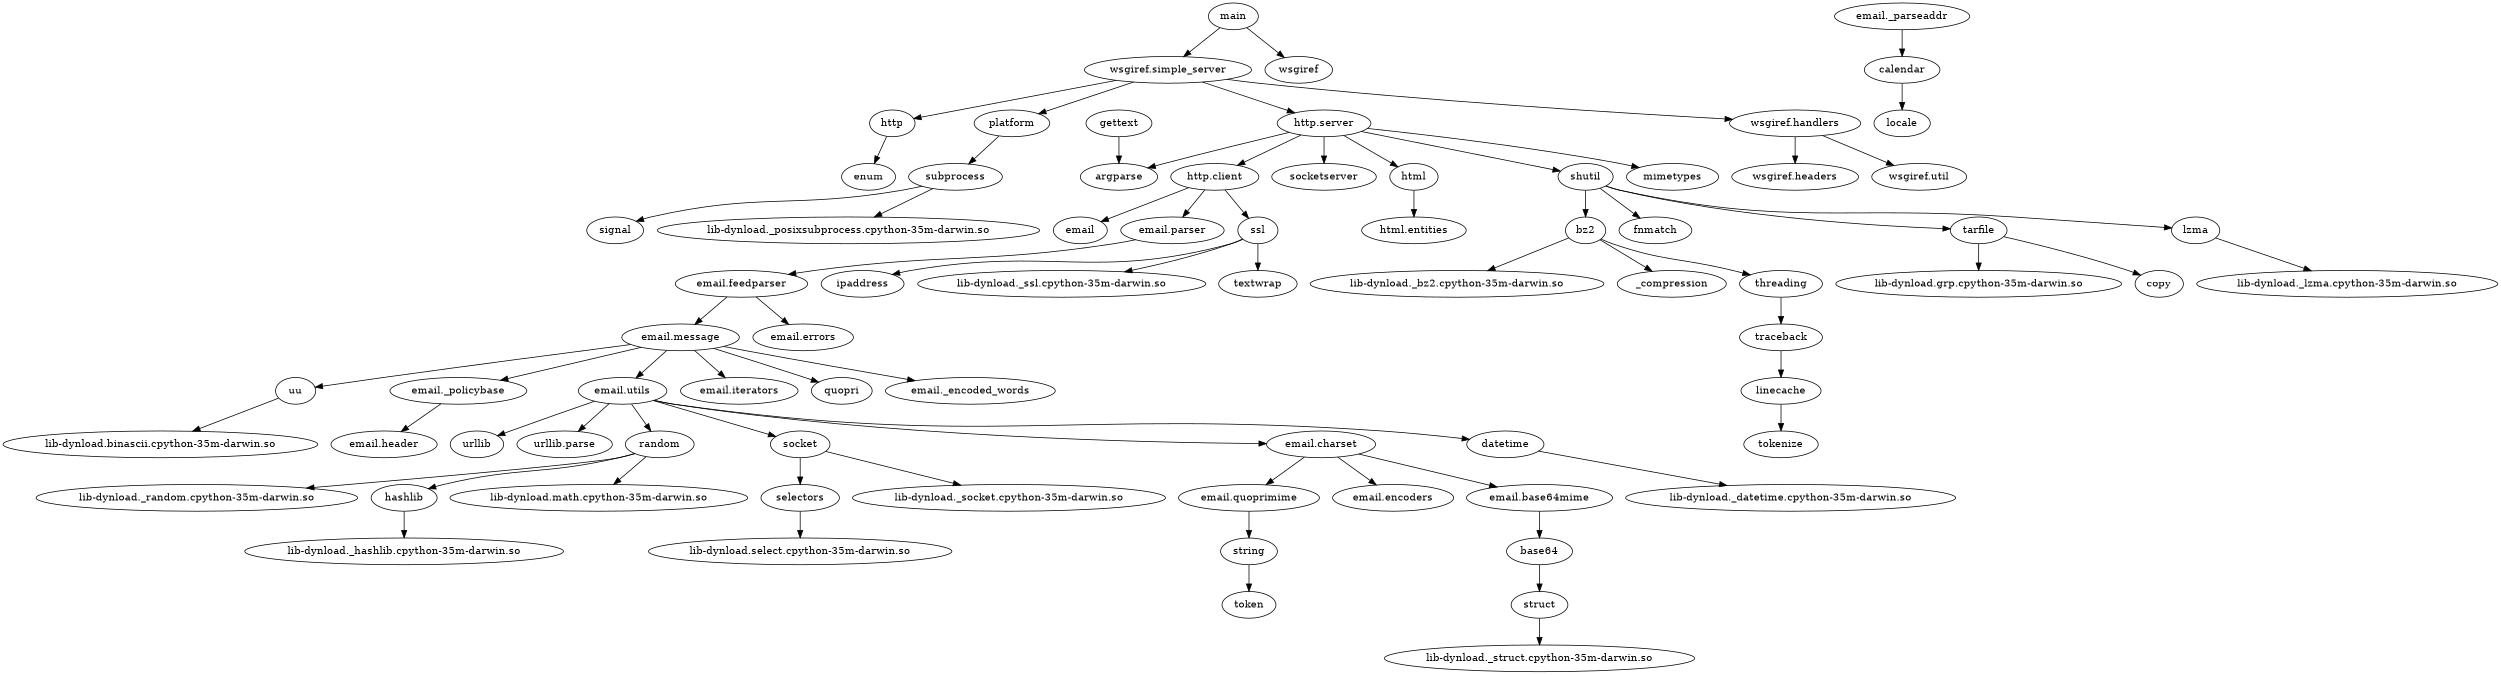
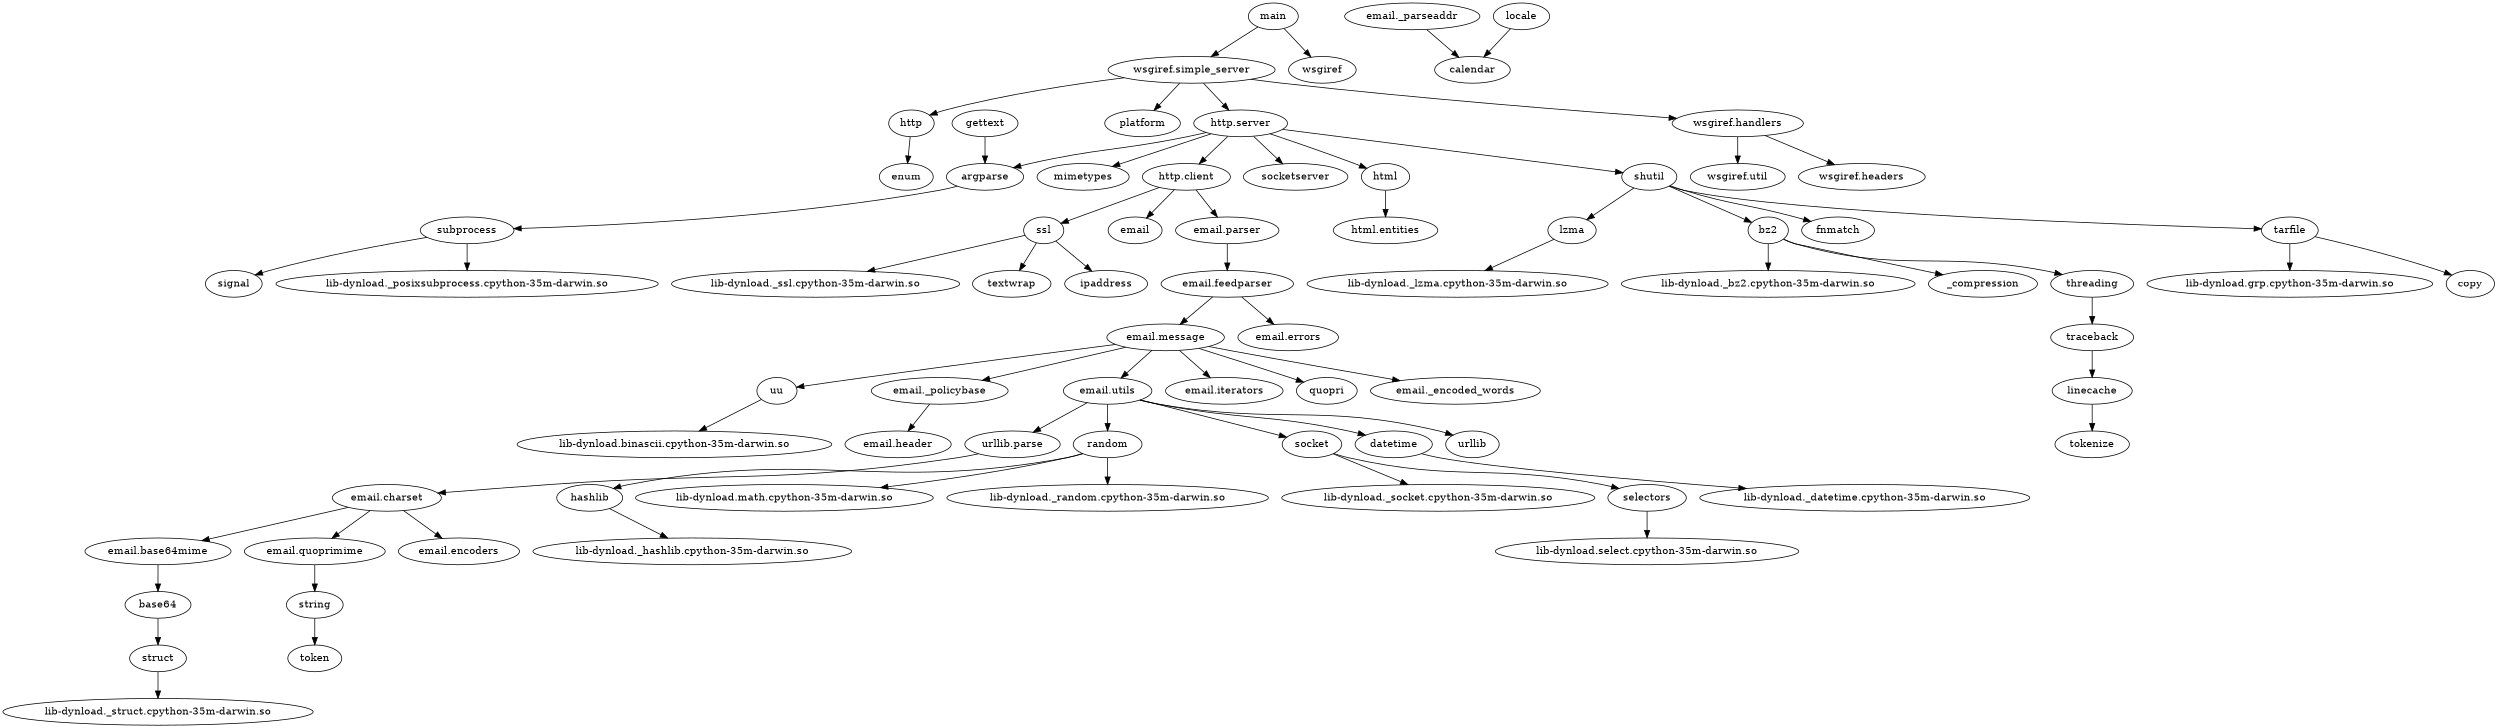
(1902, 93) -> (1500, 40)
(987, 147) -> (740, 216)
(956, 433) -> (726, 477)
